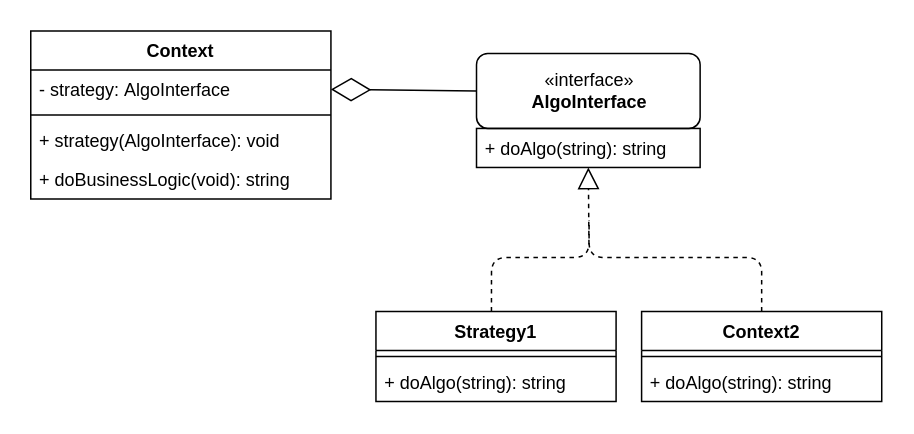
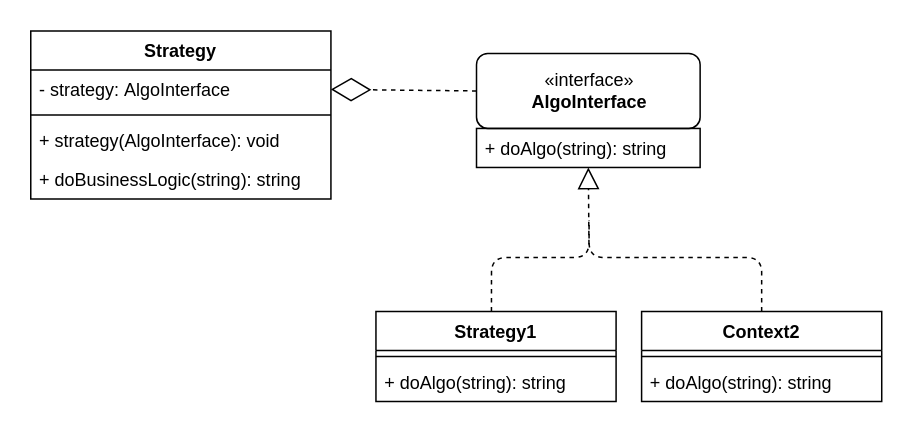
(180, 51) -> (180, 51)
(422, 90) -> (422, 90)
(179, 180) -> (189, 180)
